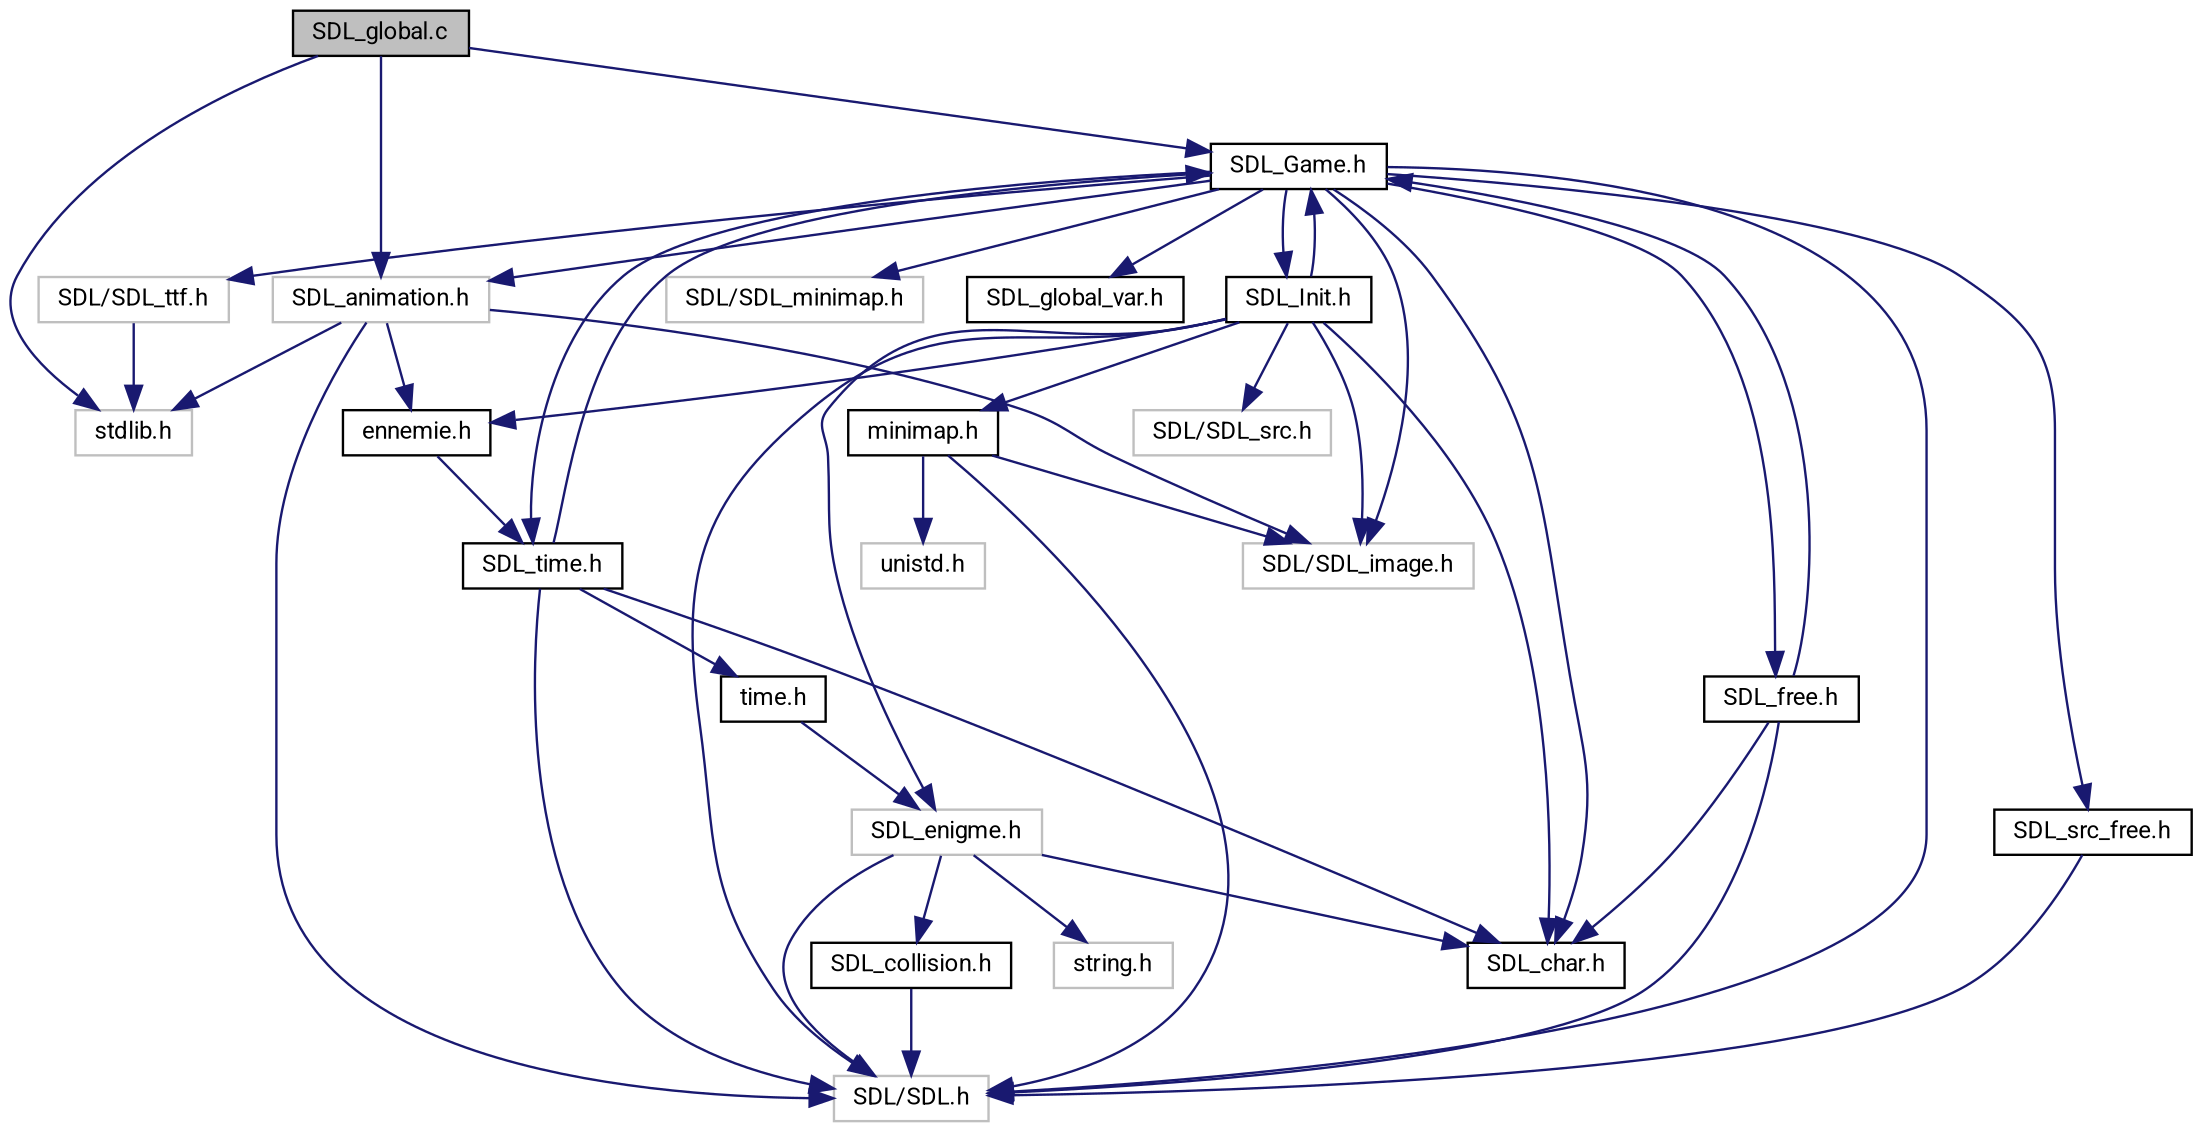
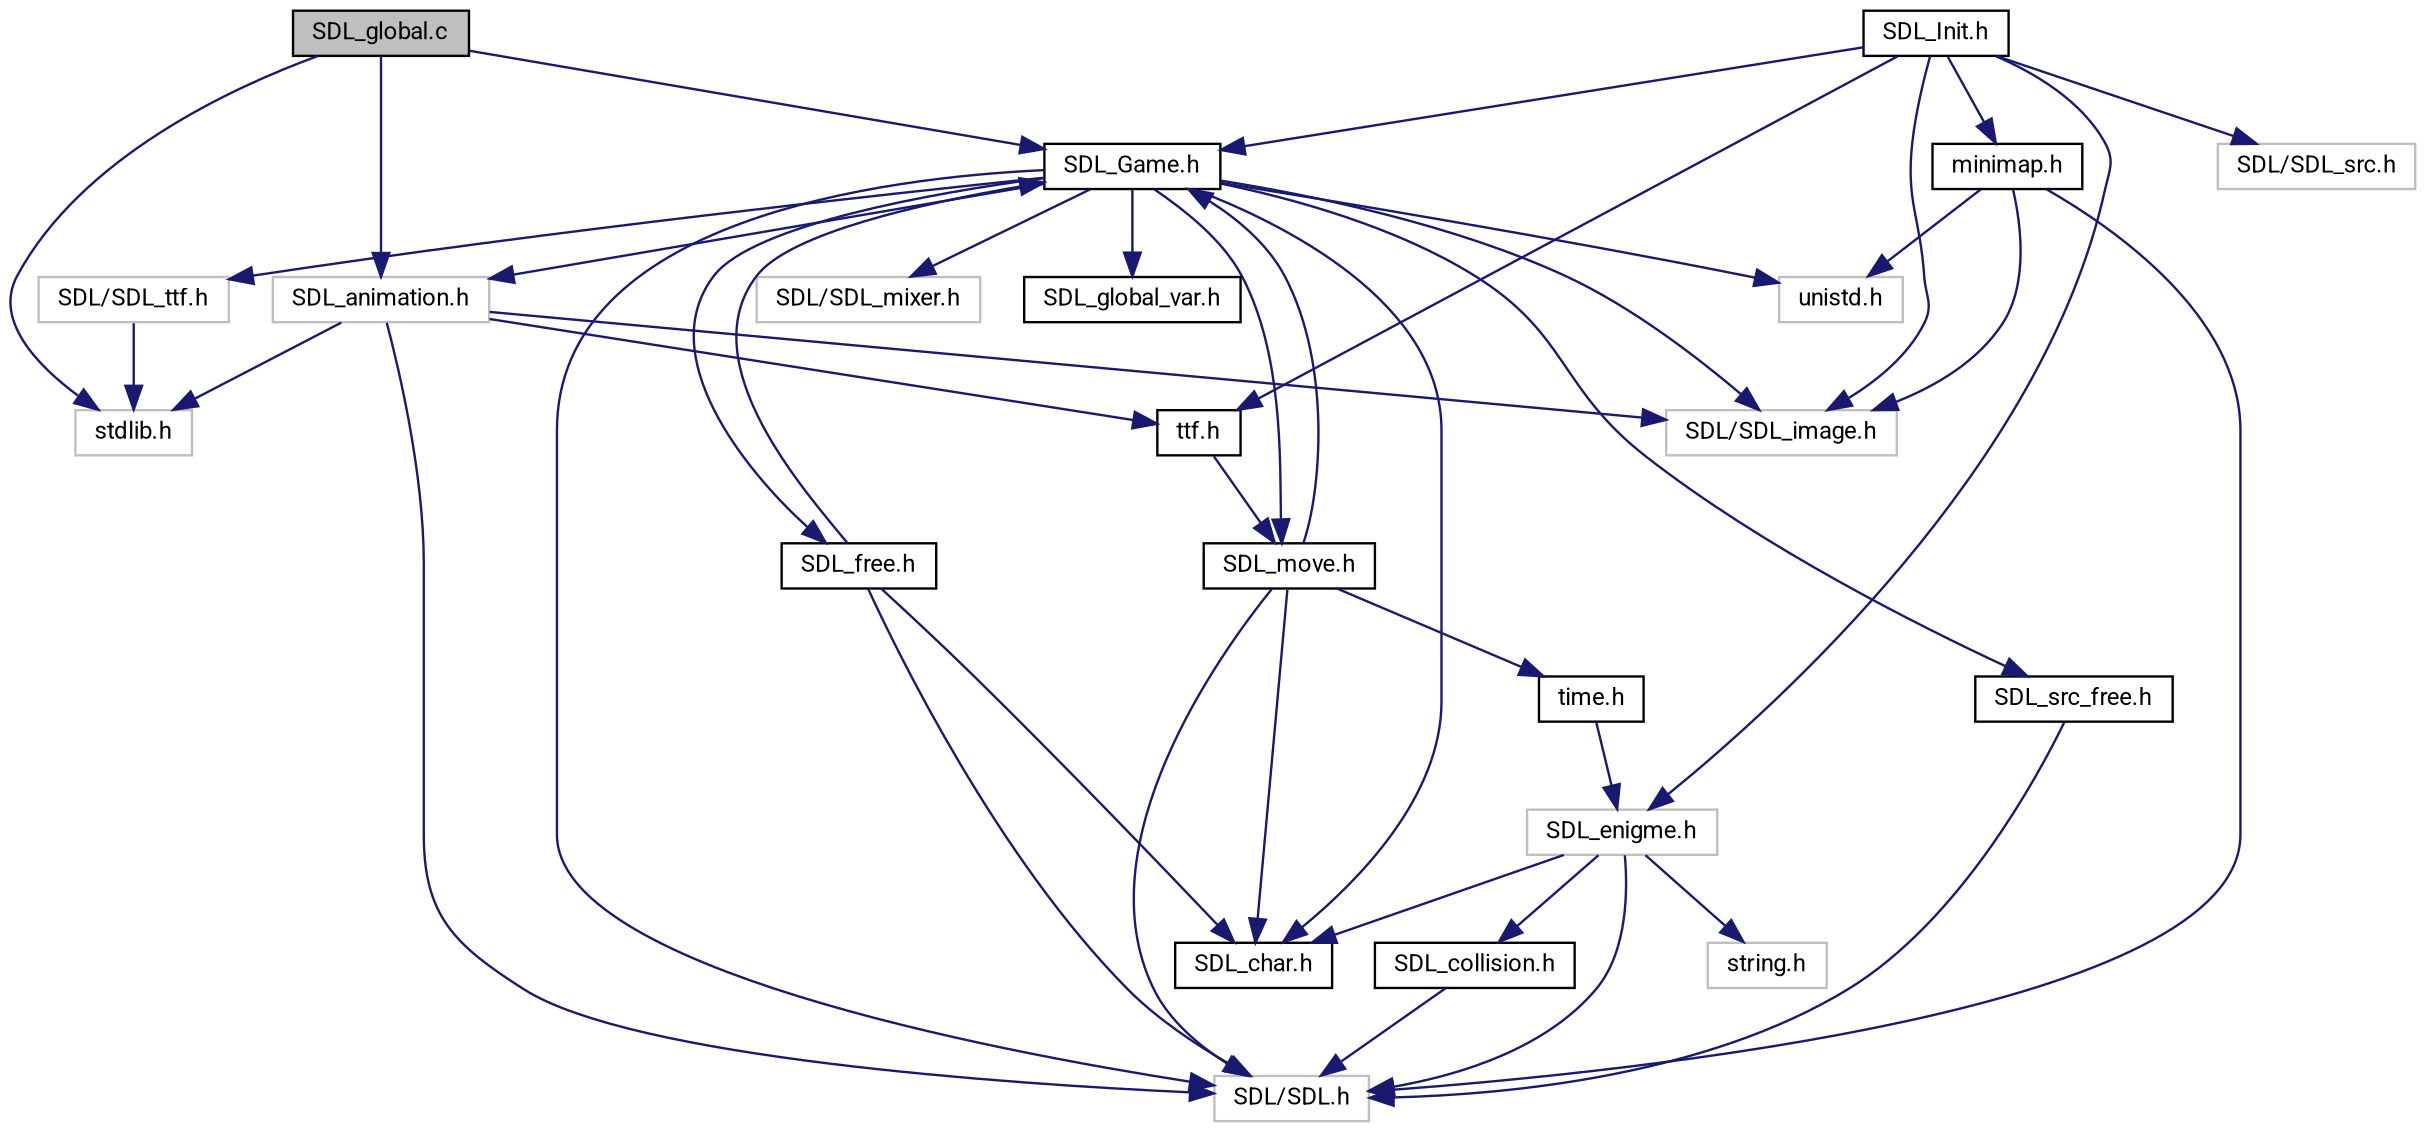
(1283, 221) -> (1488, 228)
(795, 300) -> (868, 300)
(417, 433) -> (1199, 433)
(714, 527) -> none
(543, 566) -> (1289, 566)
(1513, 590) -> none
